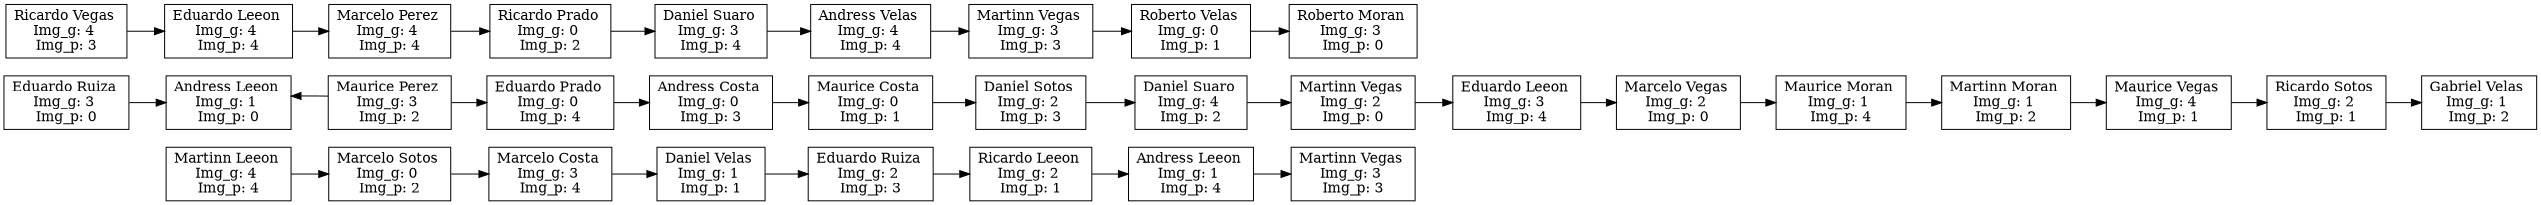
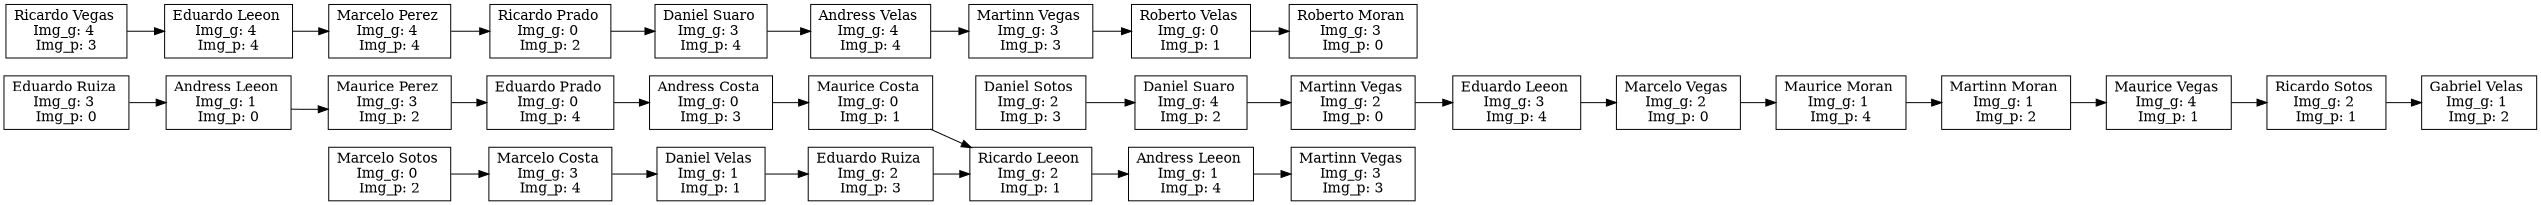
(315, 96) -> (305, 109)
(949, 103) -> (946, 136)
(229, 174) -> none
